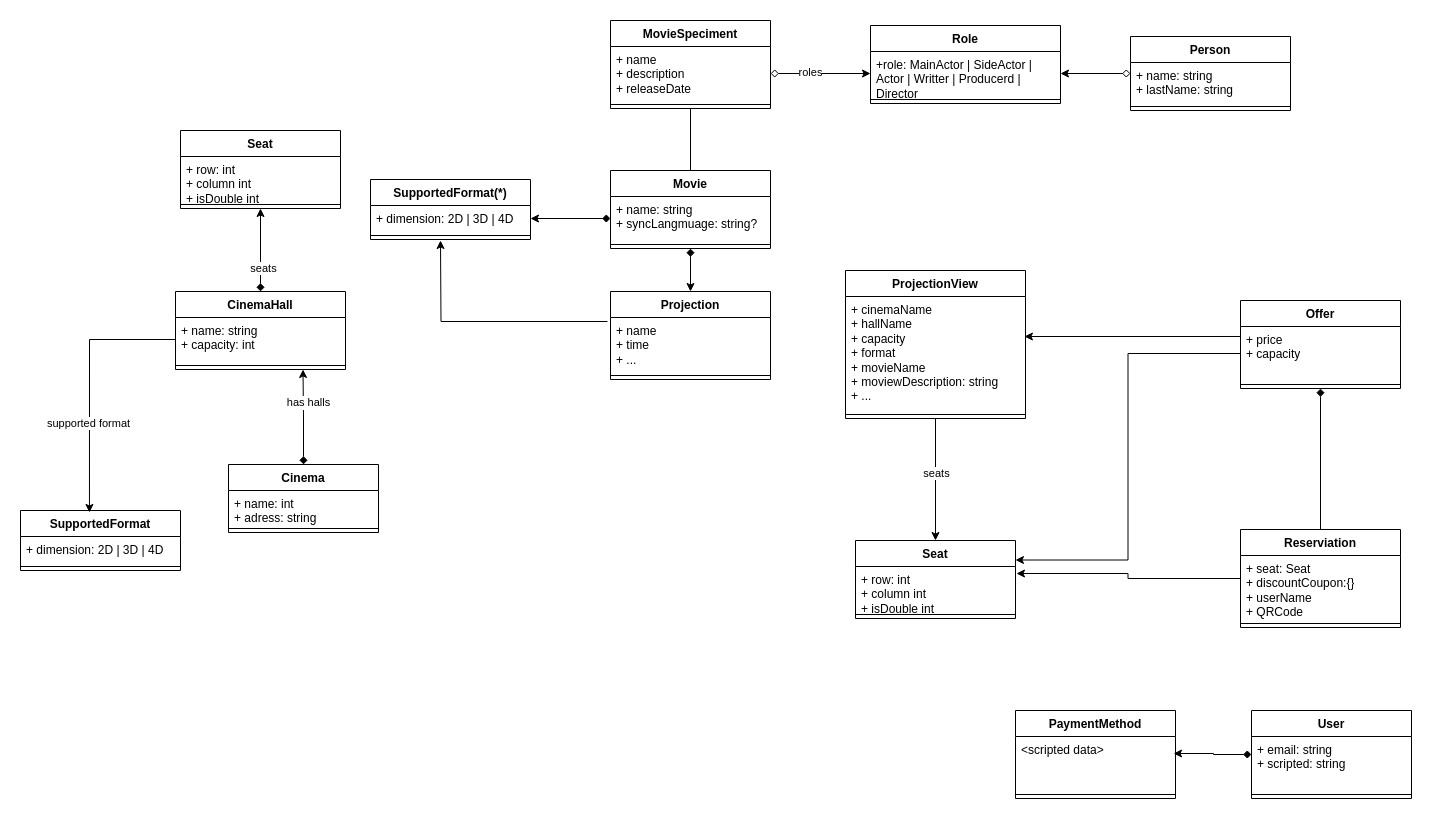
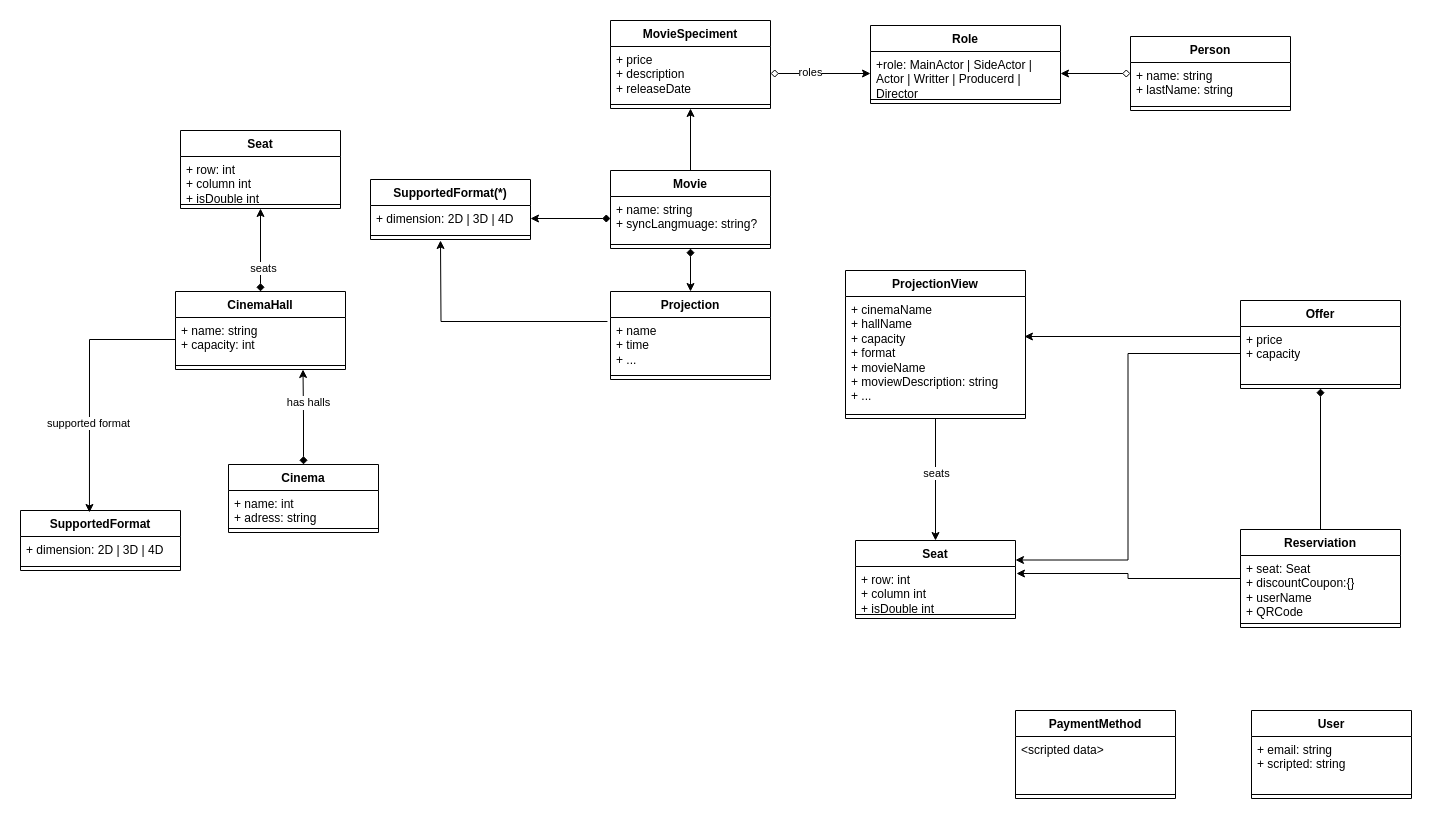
(657, 75) -> (657, 75)
(691, 114) -> (691, 116)
(1212, 754) -> none
